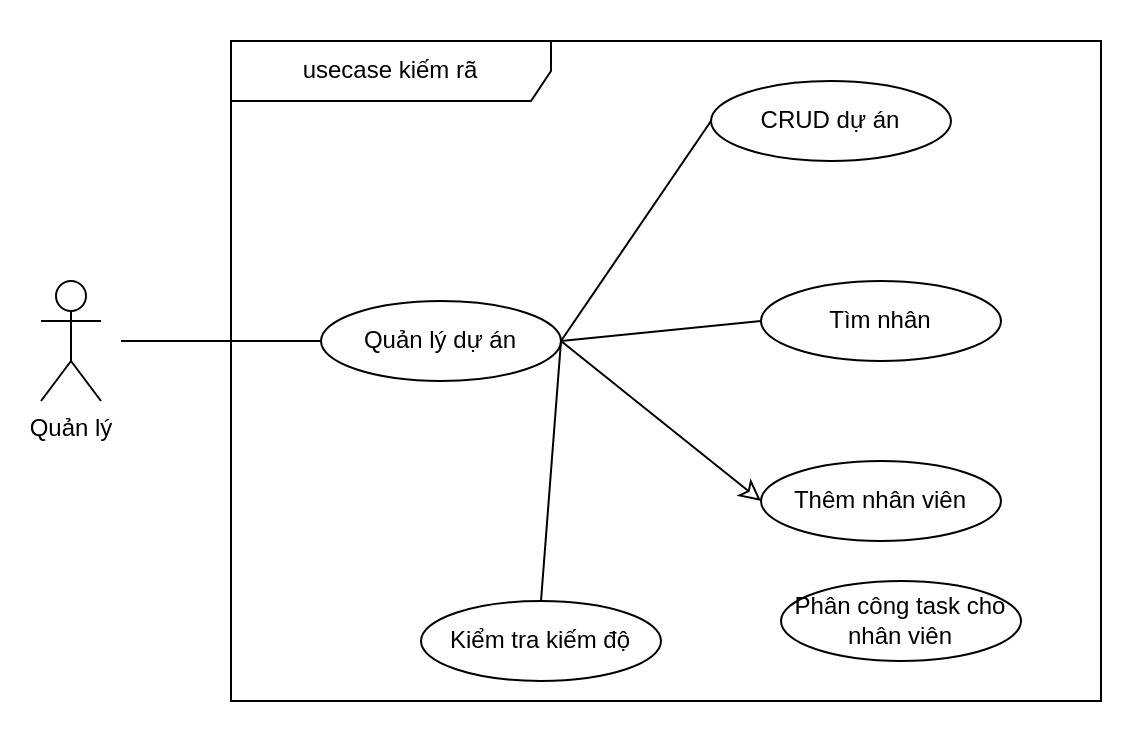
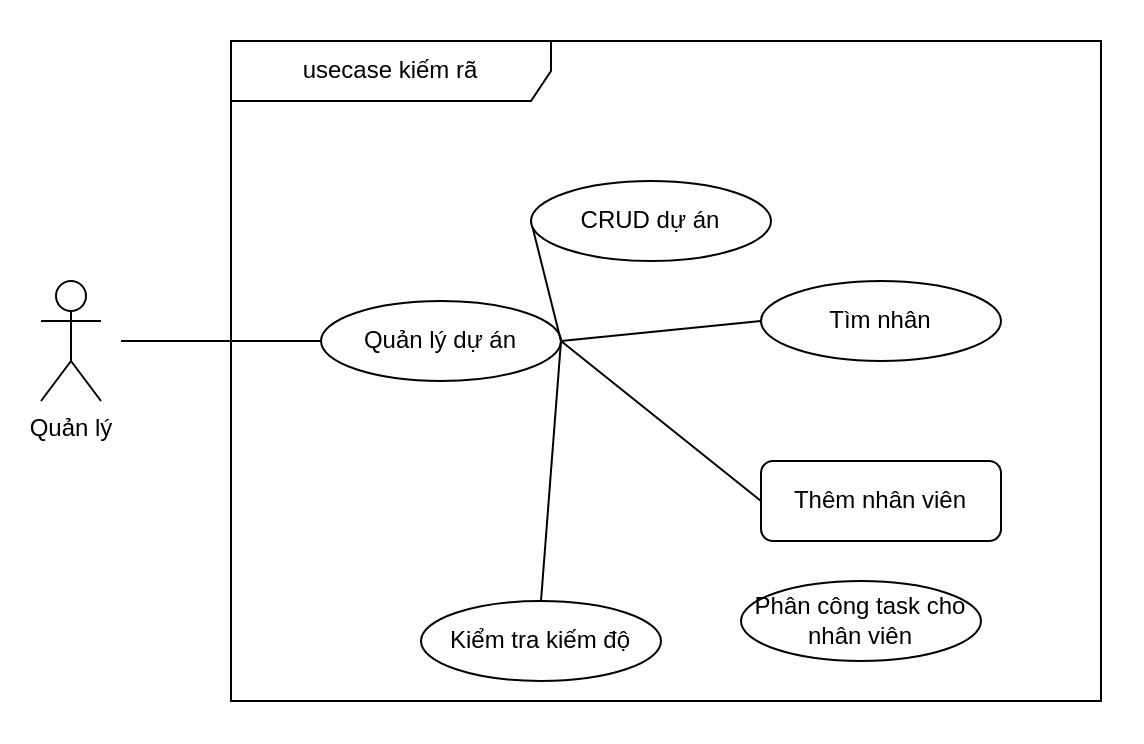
(831, 121) -> (651, 221)
(747, 490) -> (752, 494)
(881, 501) -> (881, 501)
(901, 621) -> (861, 621)
